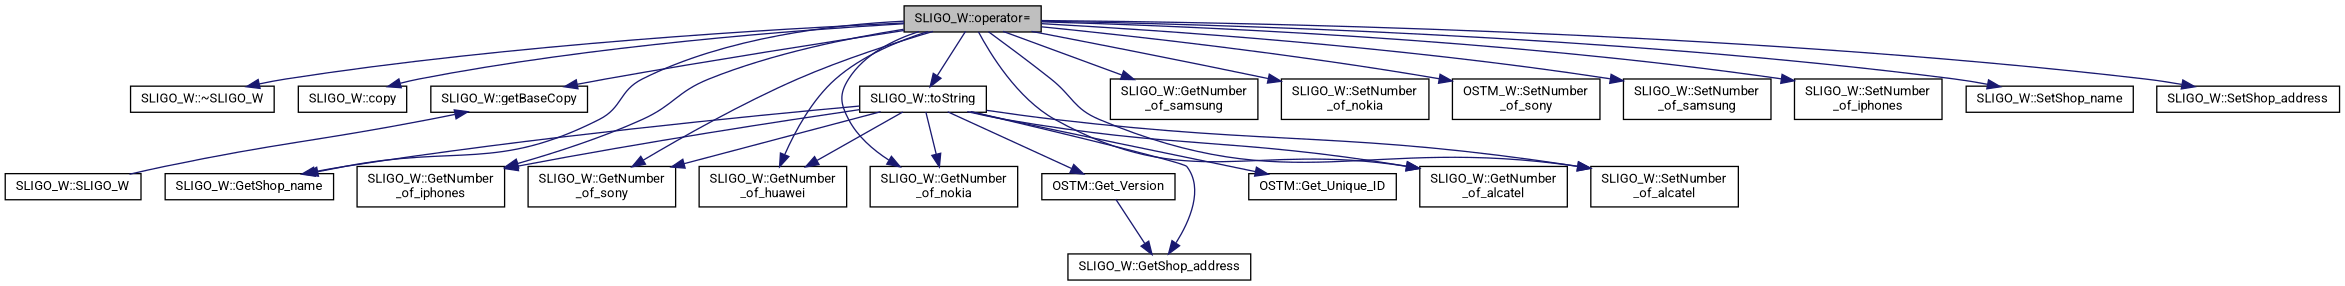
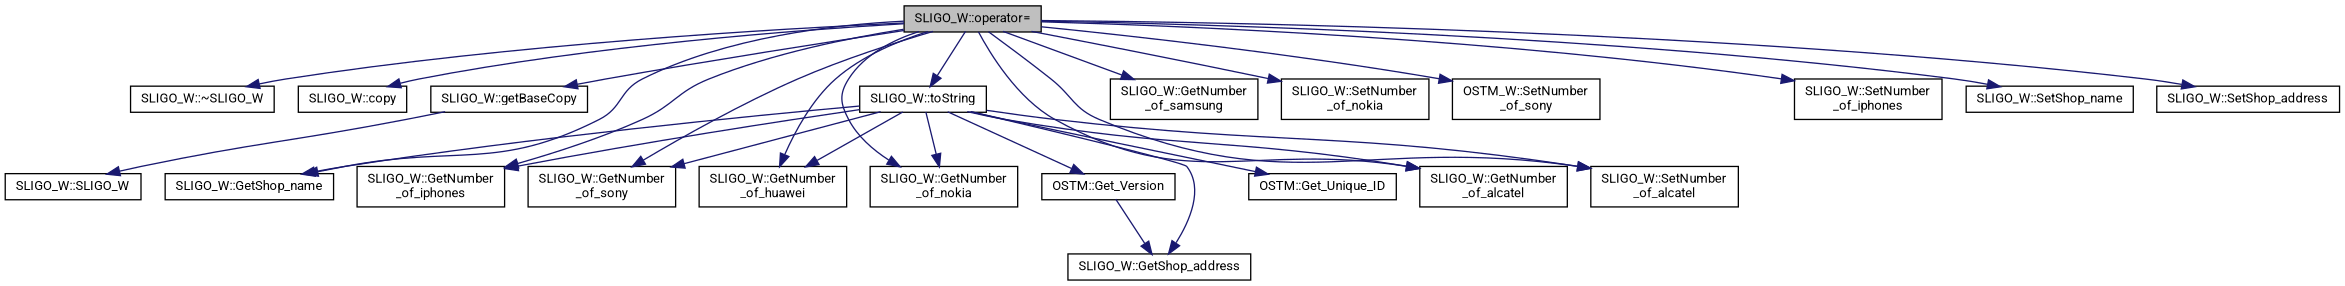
(1697, 99) -> none
(292, 143) -> (282, 141)
